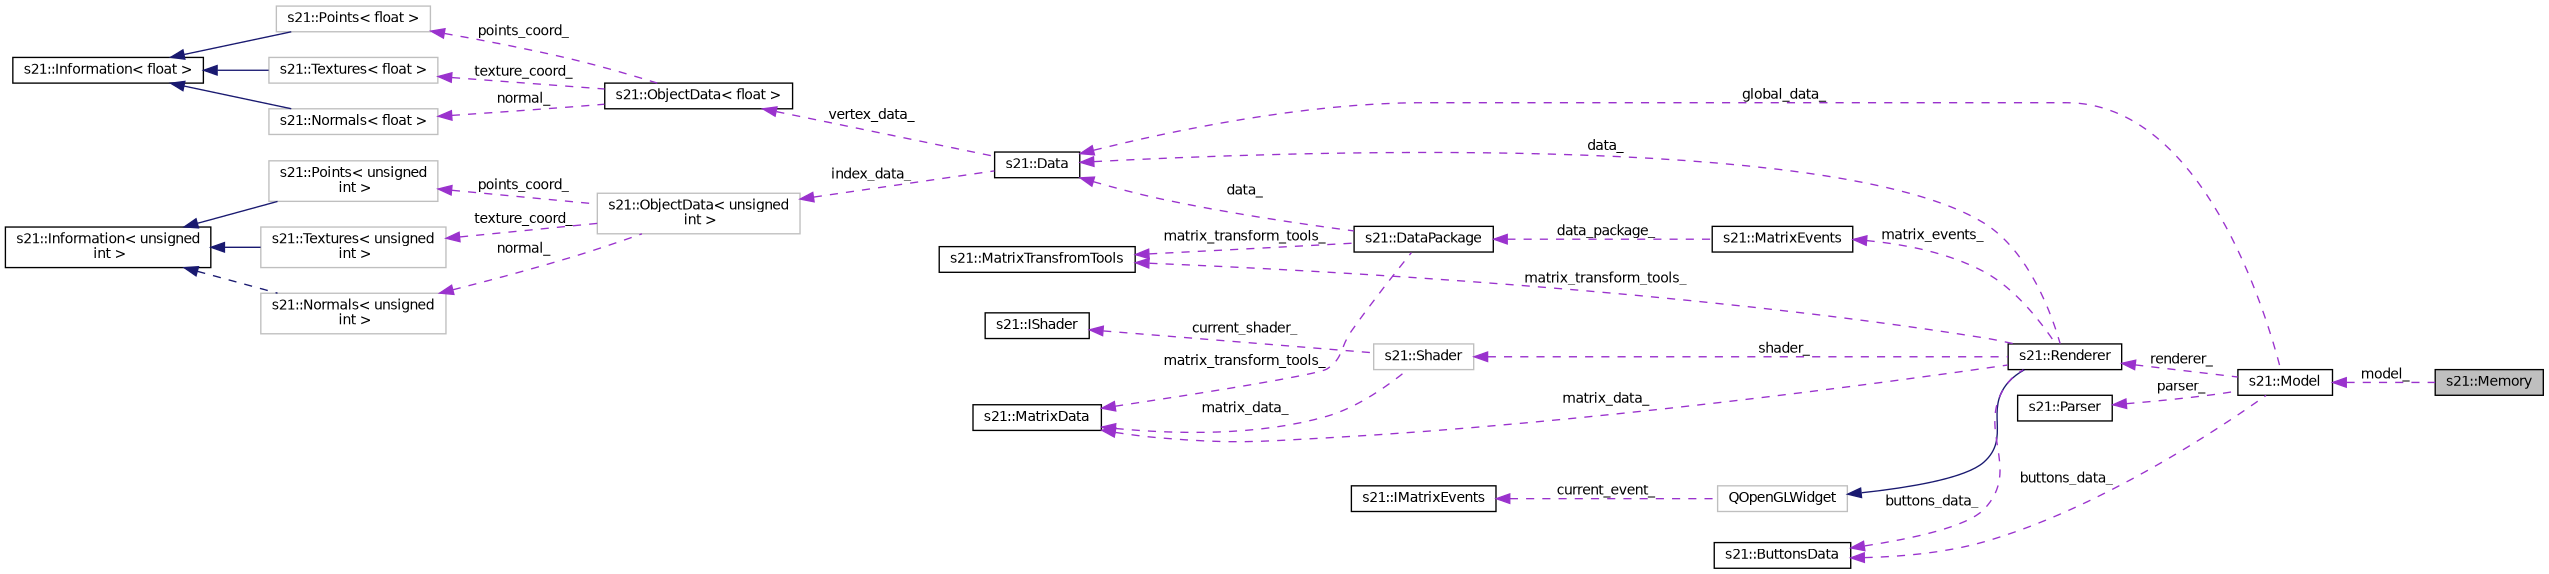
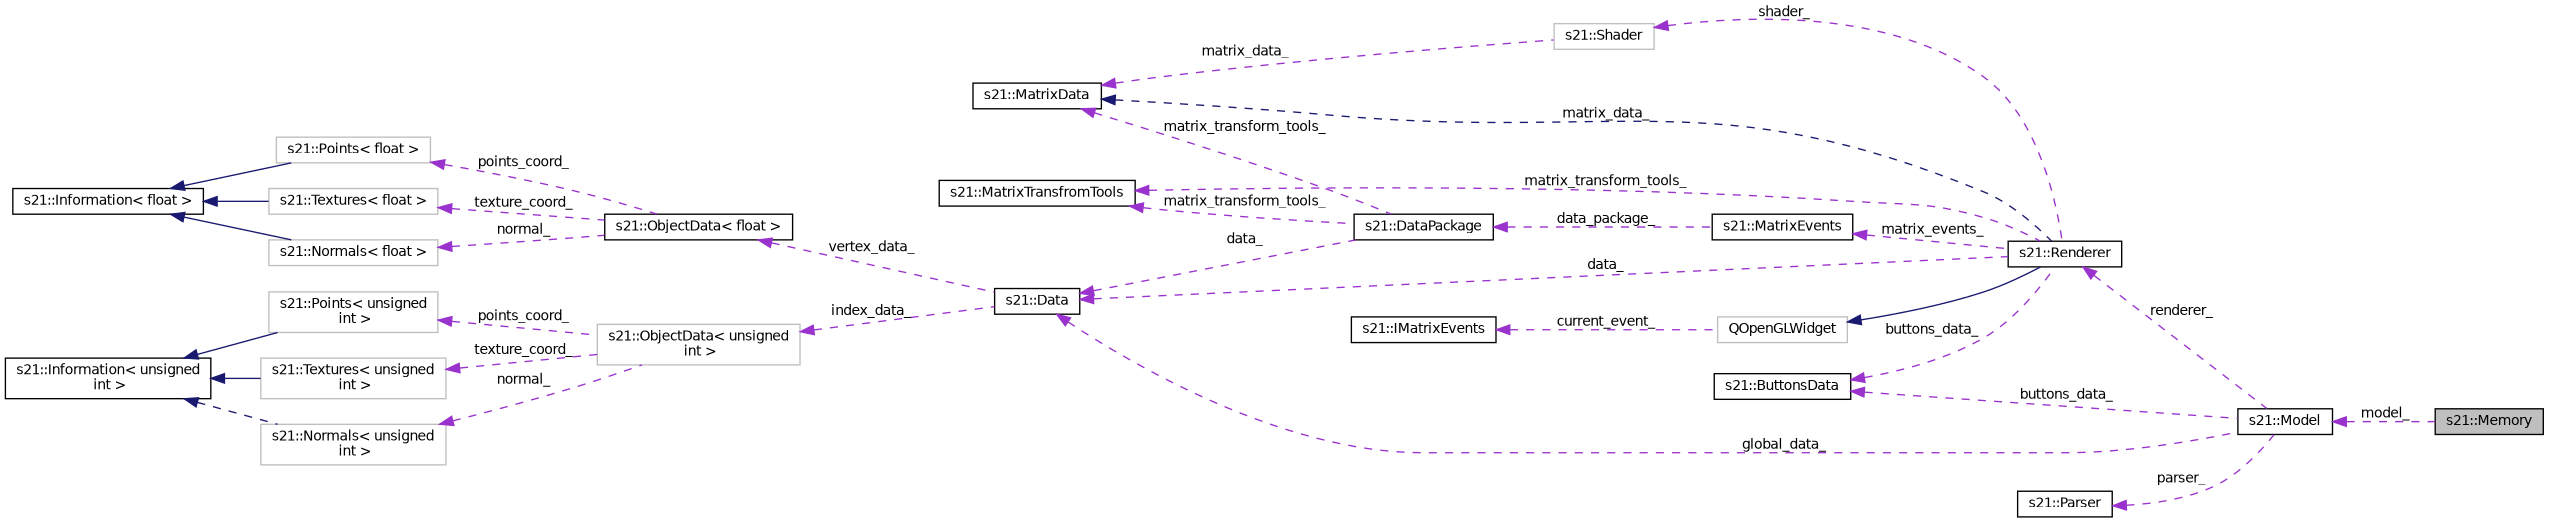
(1037, 326) -> none
(1563, 419) -> (1596, 122)
